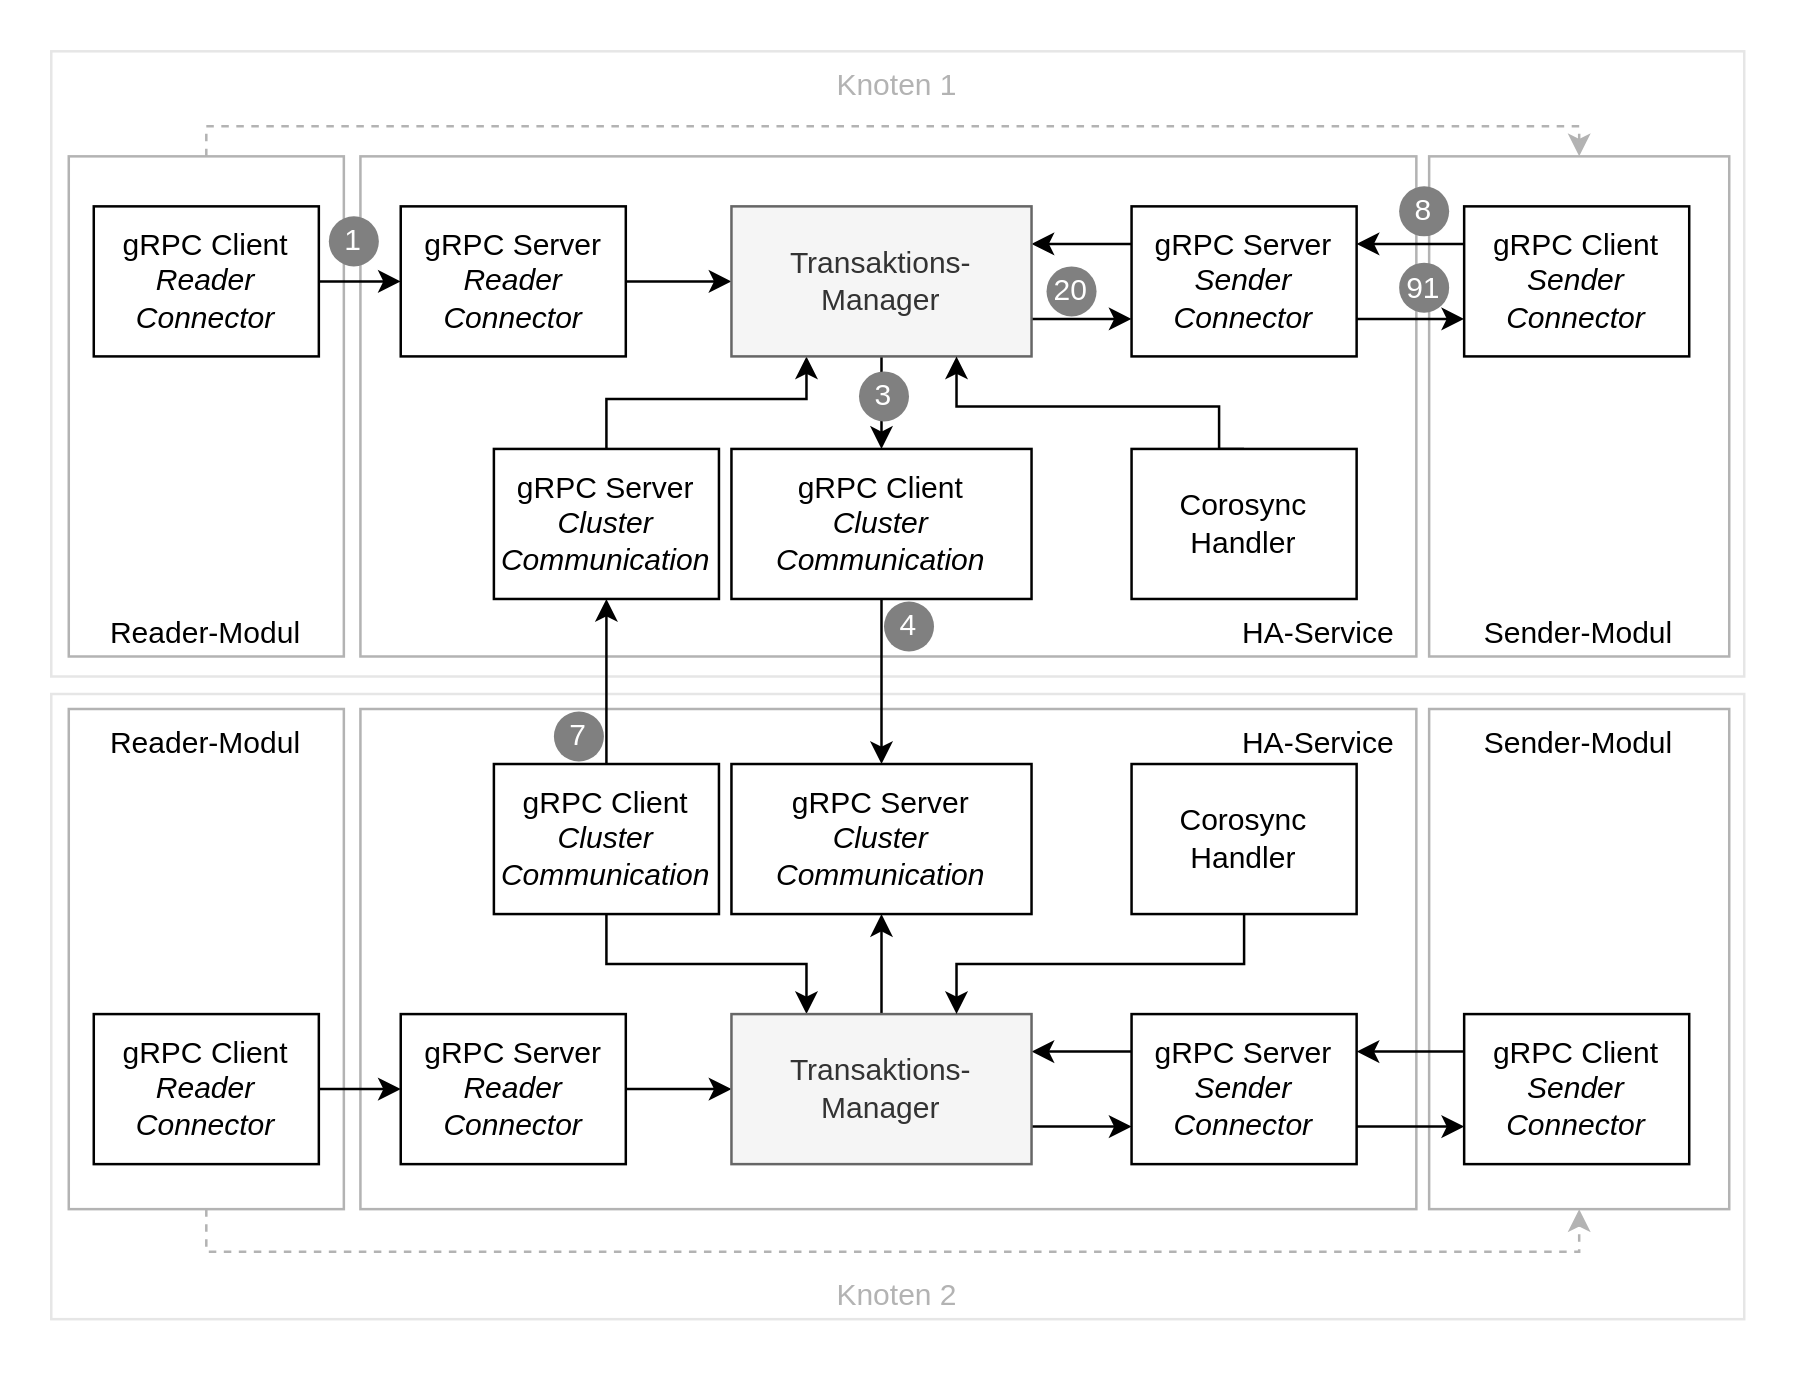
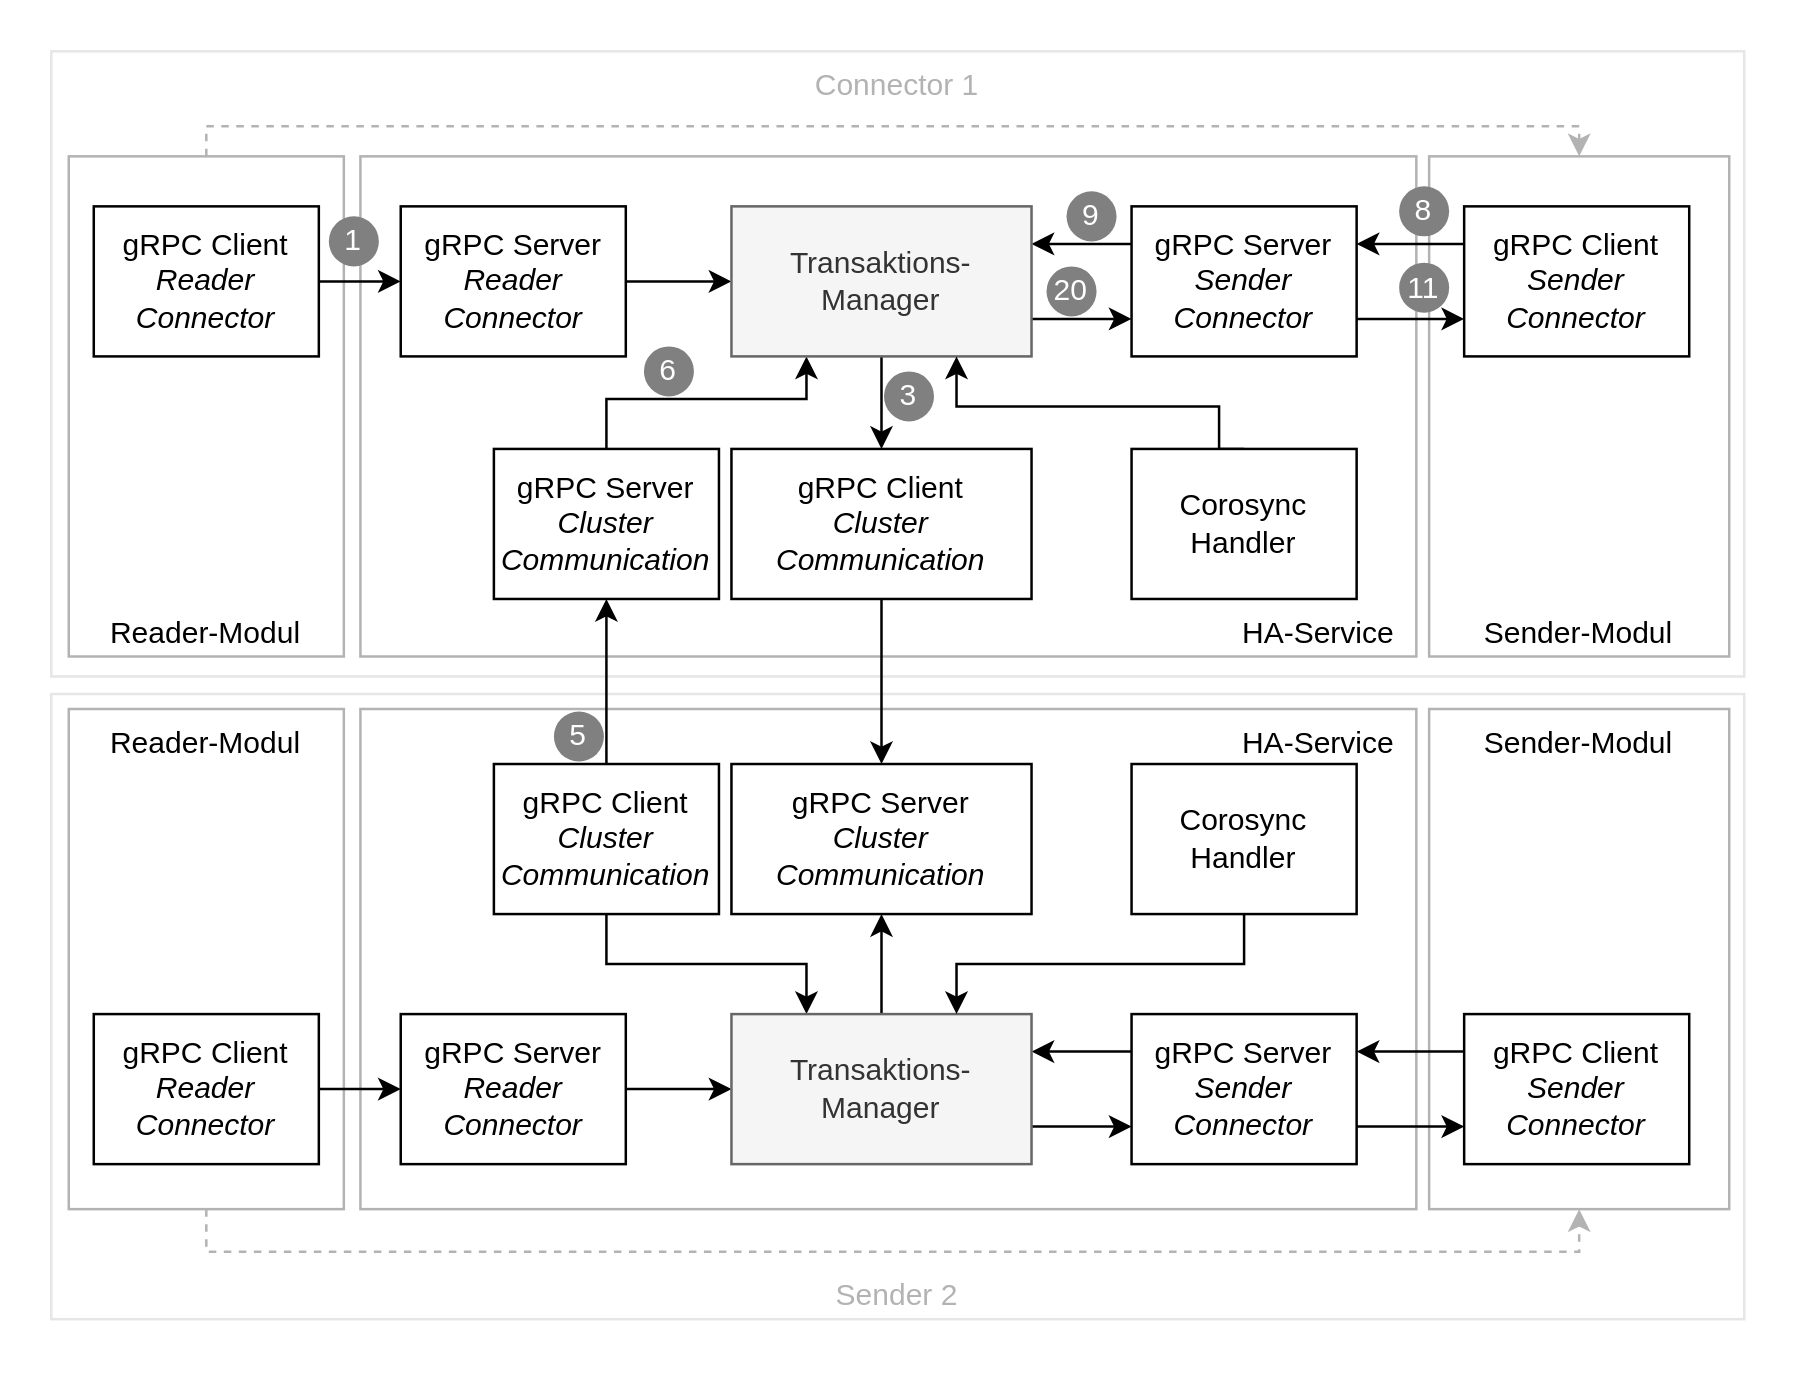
(898, 87) -> (898, 87)
none -> (1091, 216)
(1424, 289) -> (1424, 289)
none -> (669, 371)
(884, 396) -> (909, 396)
(909, 626) -> none
(579, 736) -> (579, 736)
(898, 1293) -> (898, 1293)
